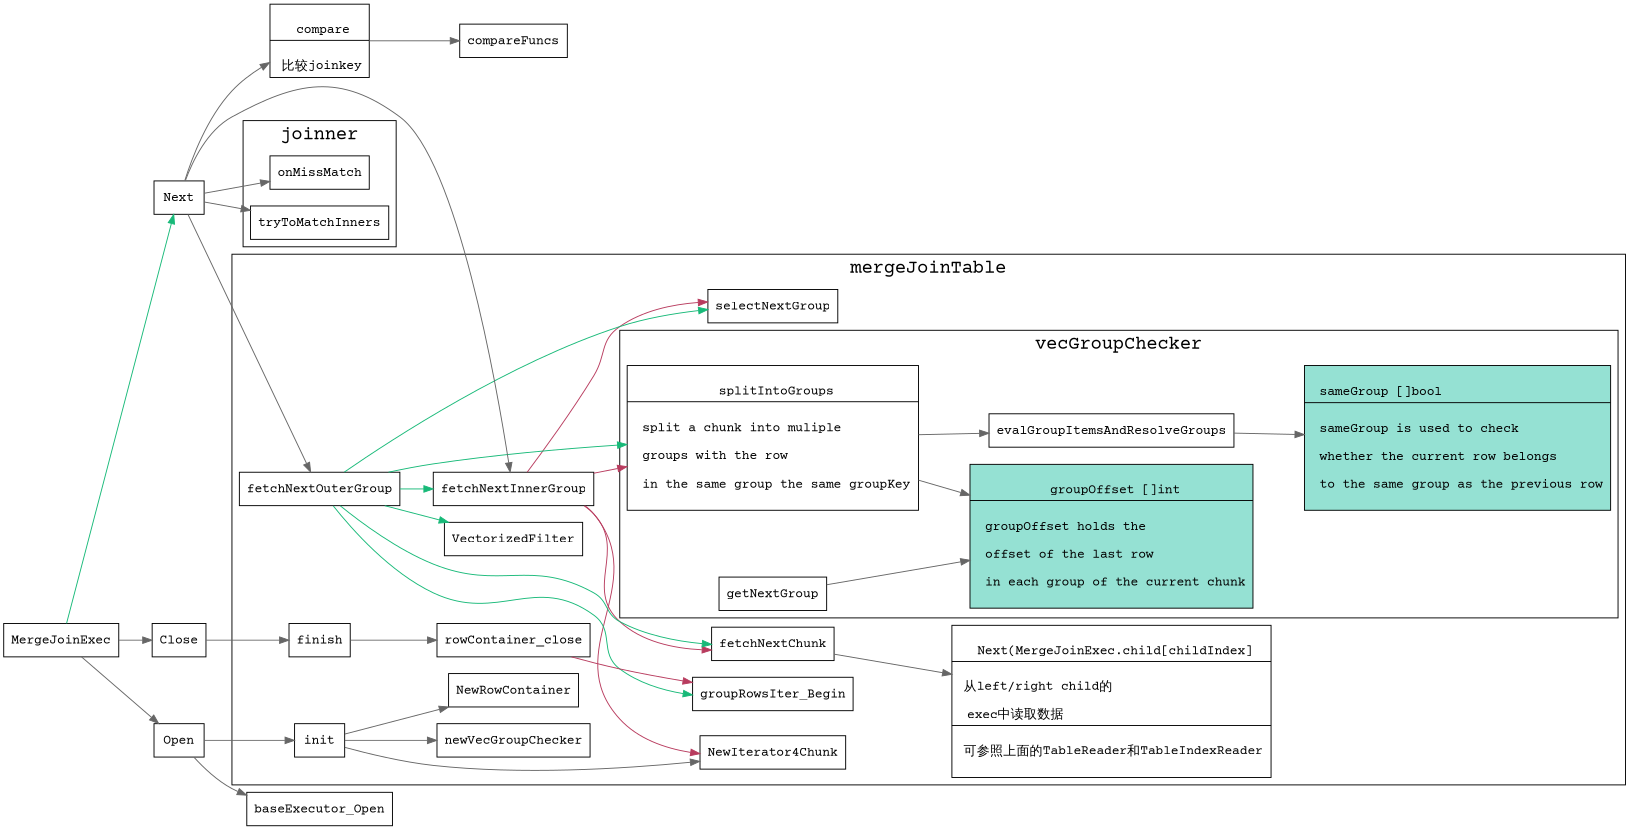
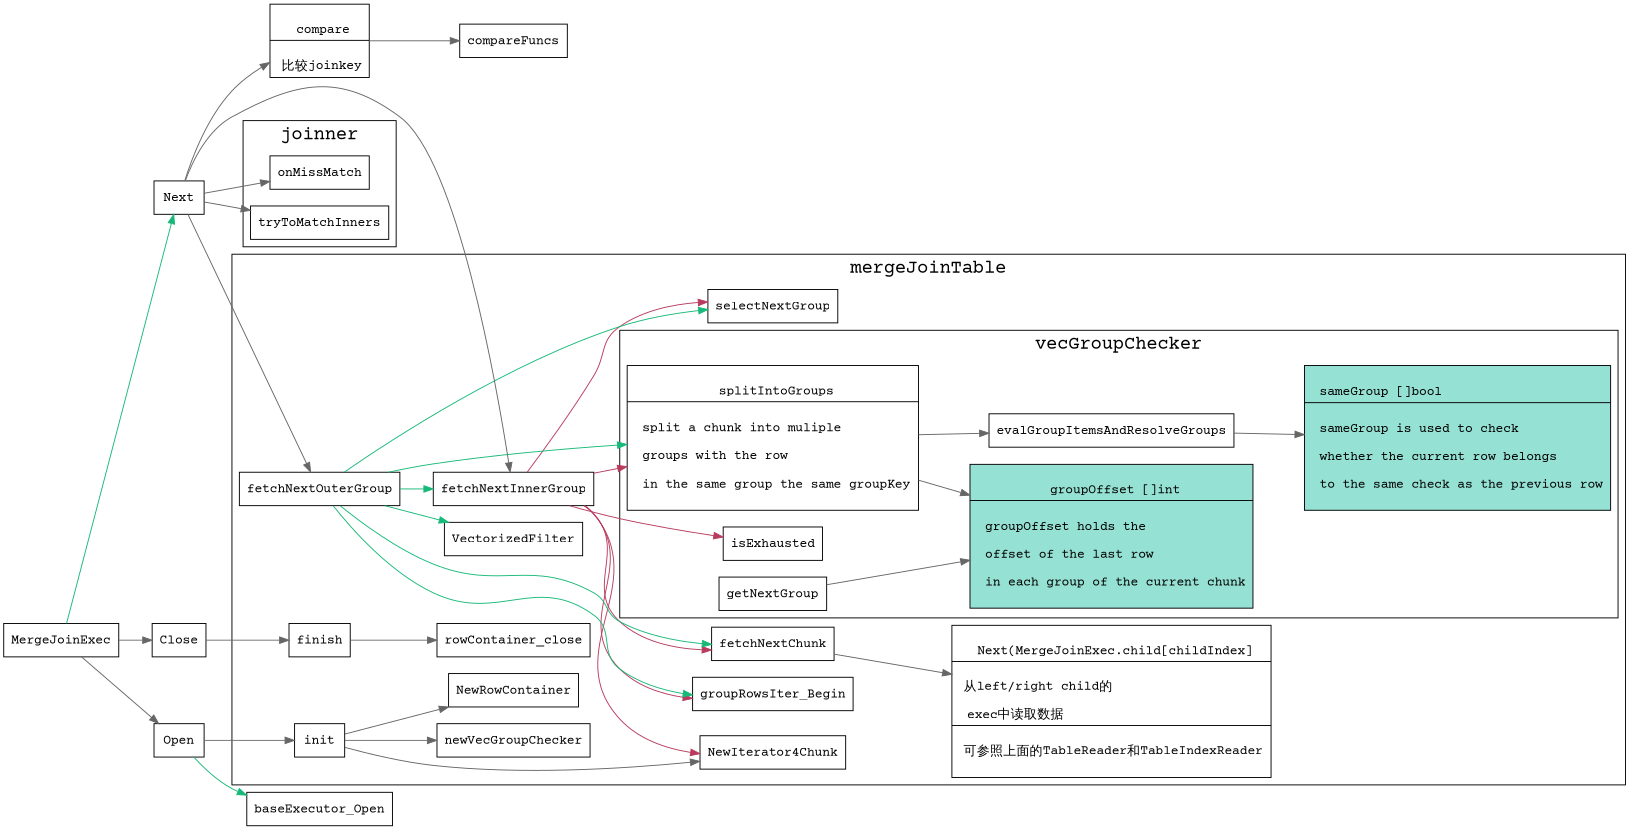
(1458, 484) -> (1458, 484)
none -> (773, 544)
(635, 672) -> (602, 621)
(214, 777) -> (214, 777)
